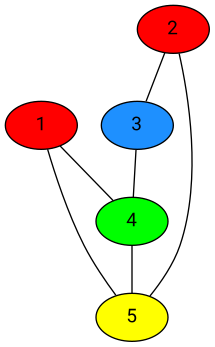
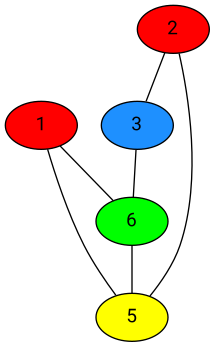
(132, 221) -> (132, 221)
